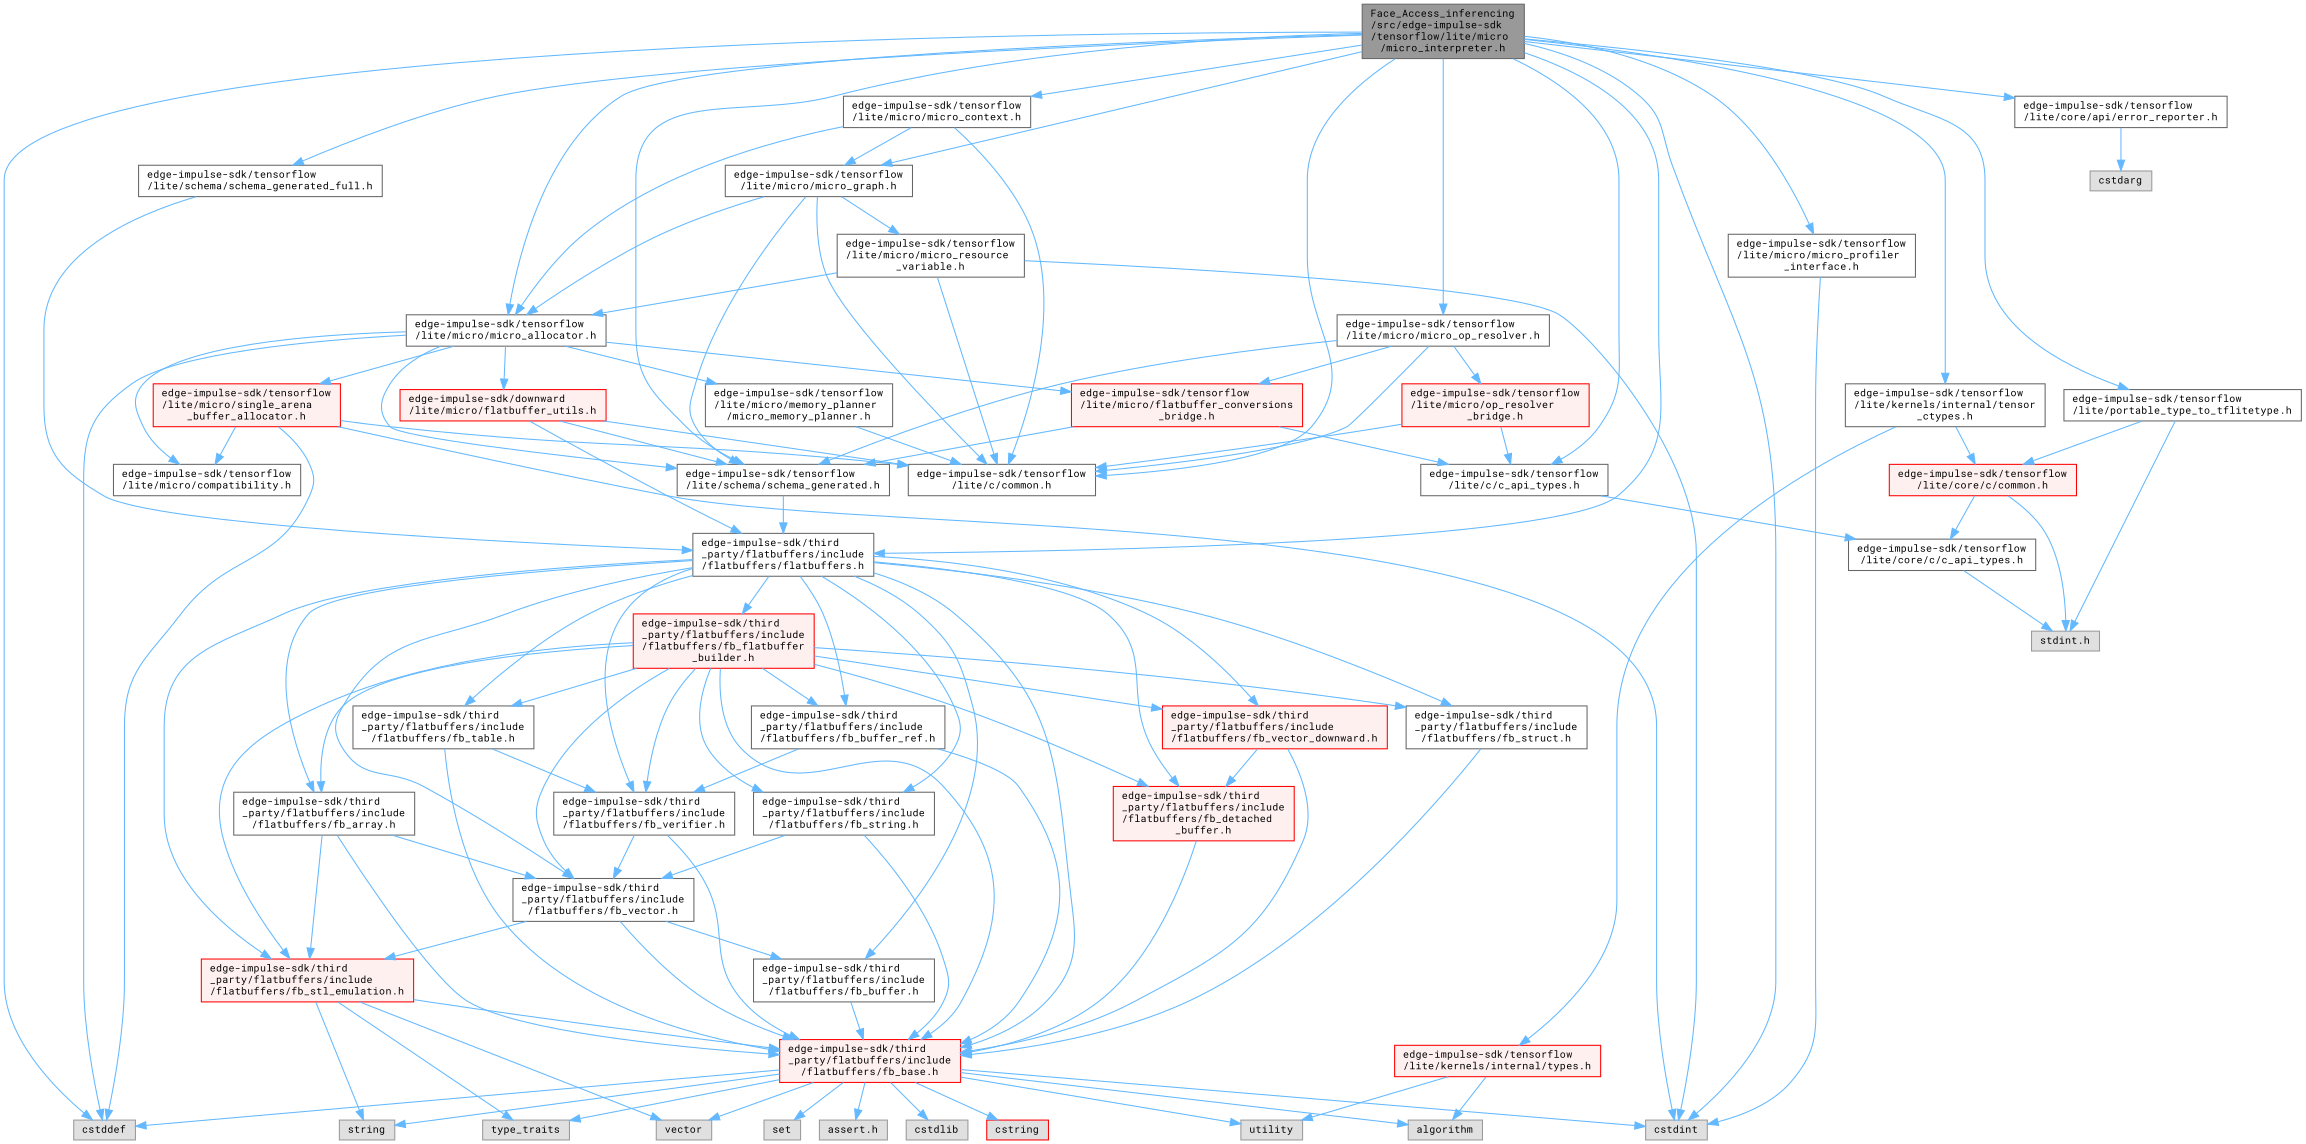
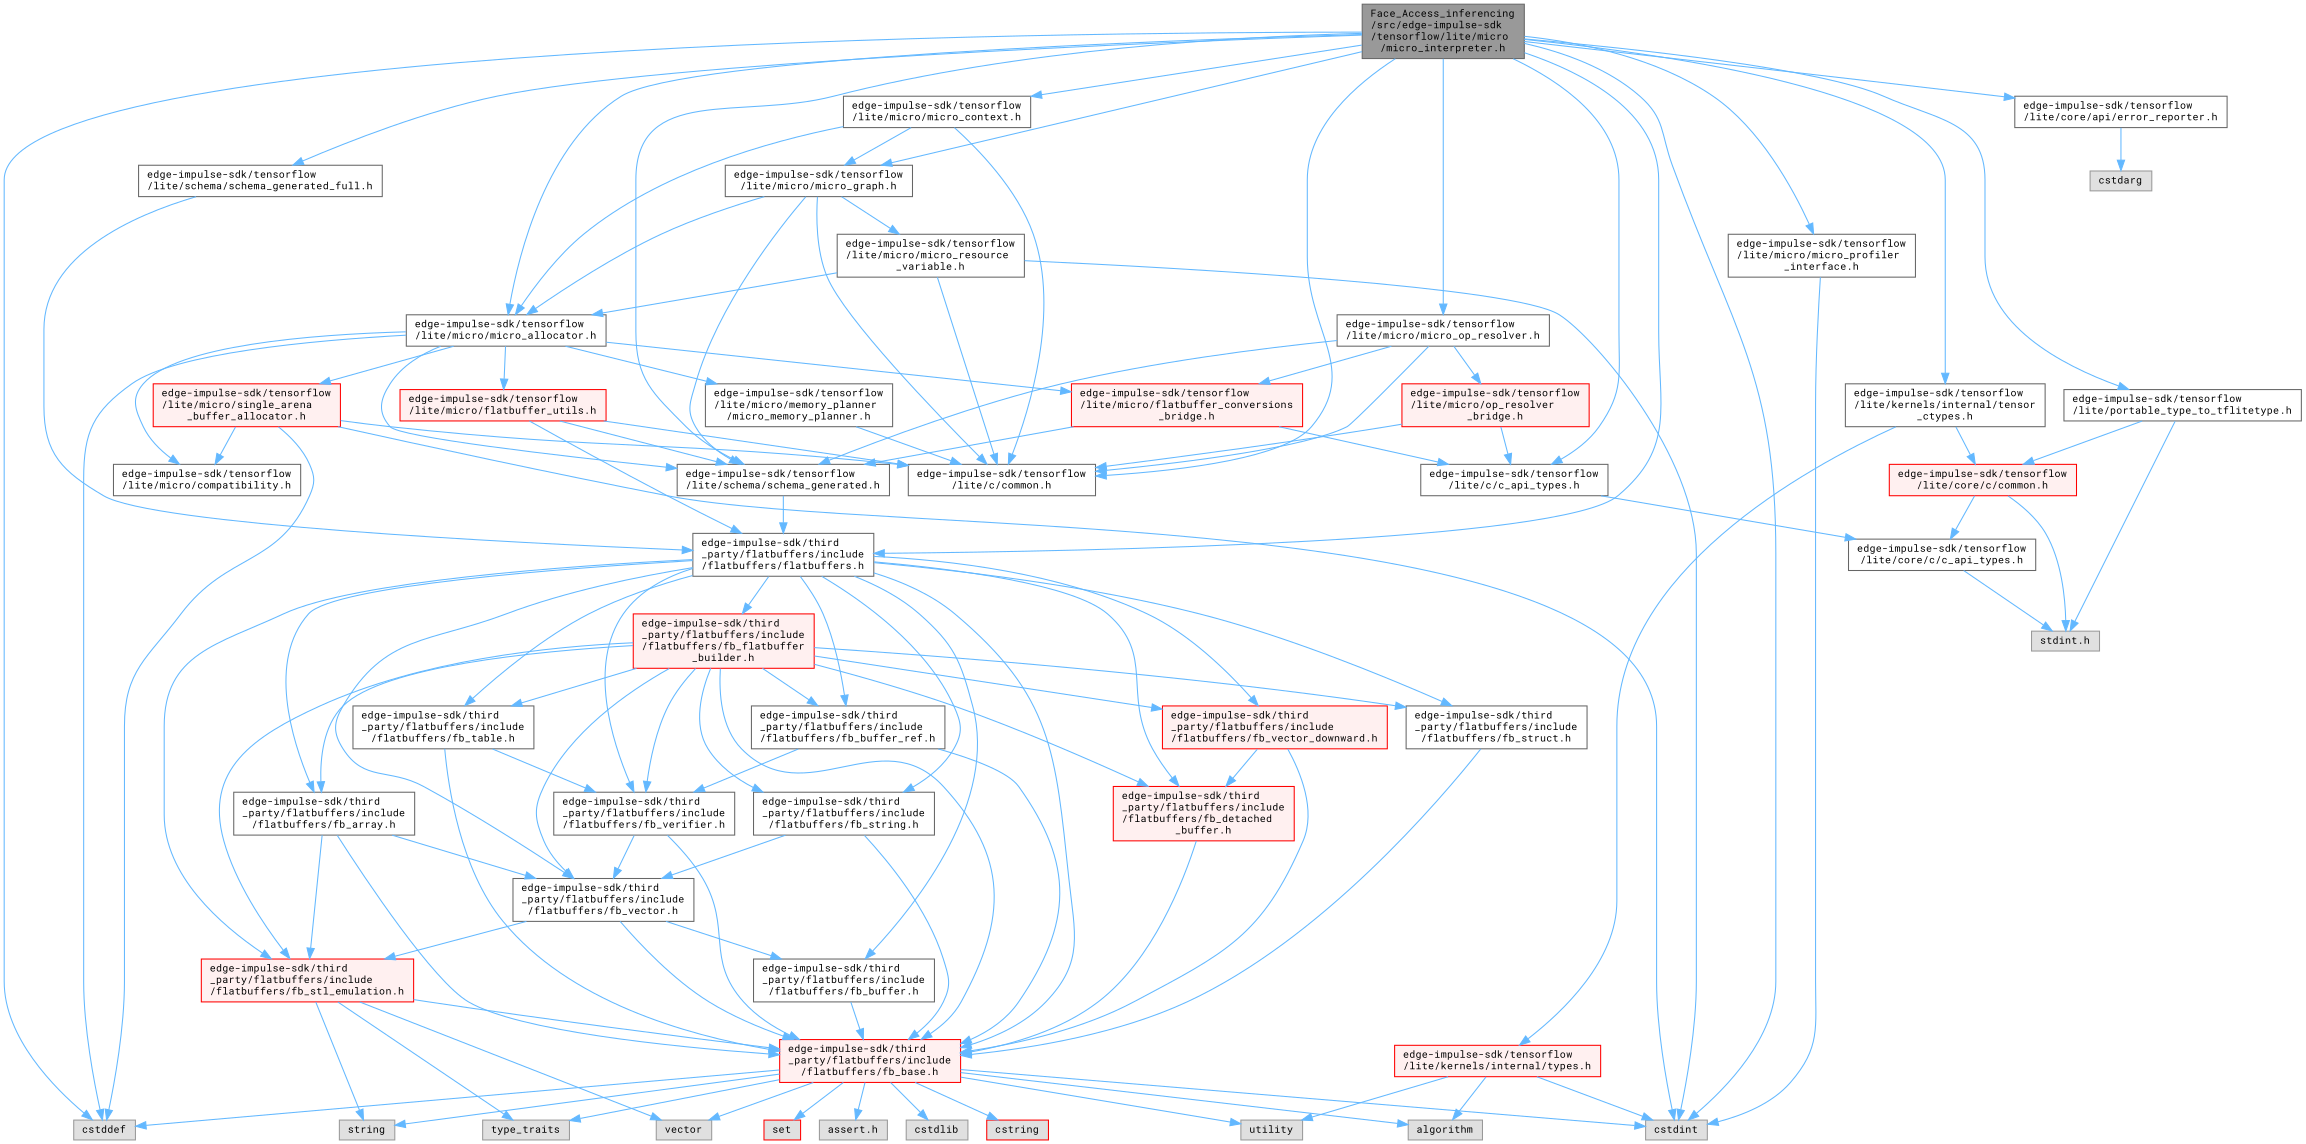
(503, 405) -> (503, 405)
none -> (1590, 1097)
(782, 1130) -> (782, 1130)
